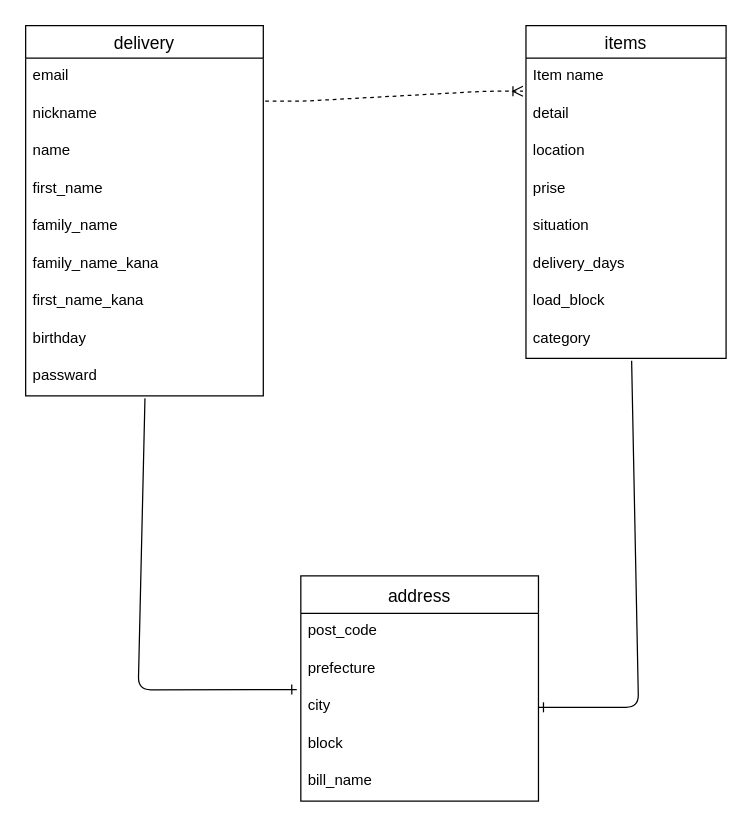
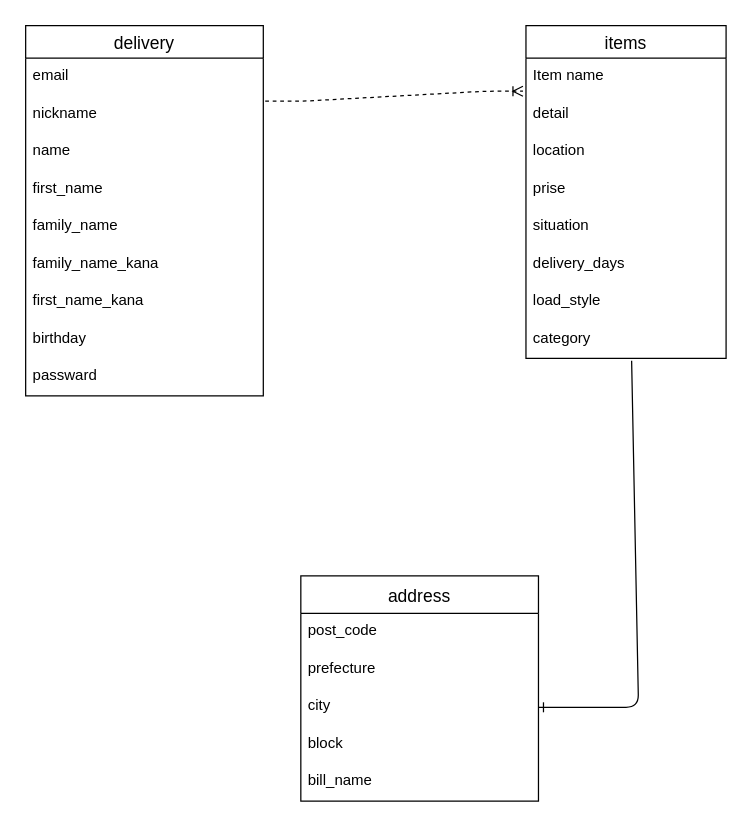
(571, 300) -> (571, 300)
(140, 617) -> none
